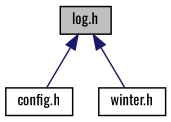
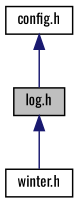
(59, 68) -> (39, 69)
